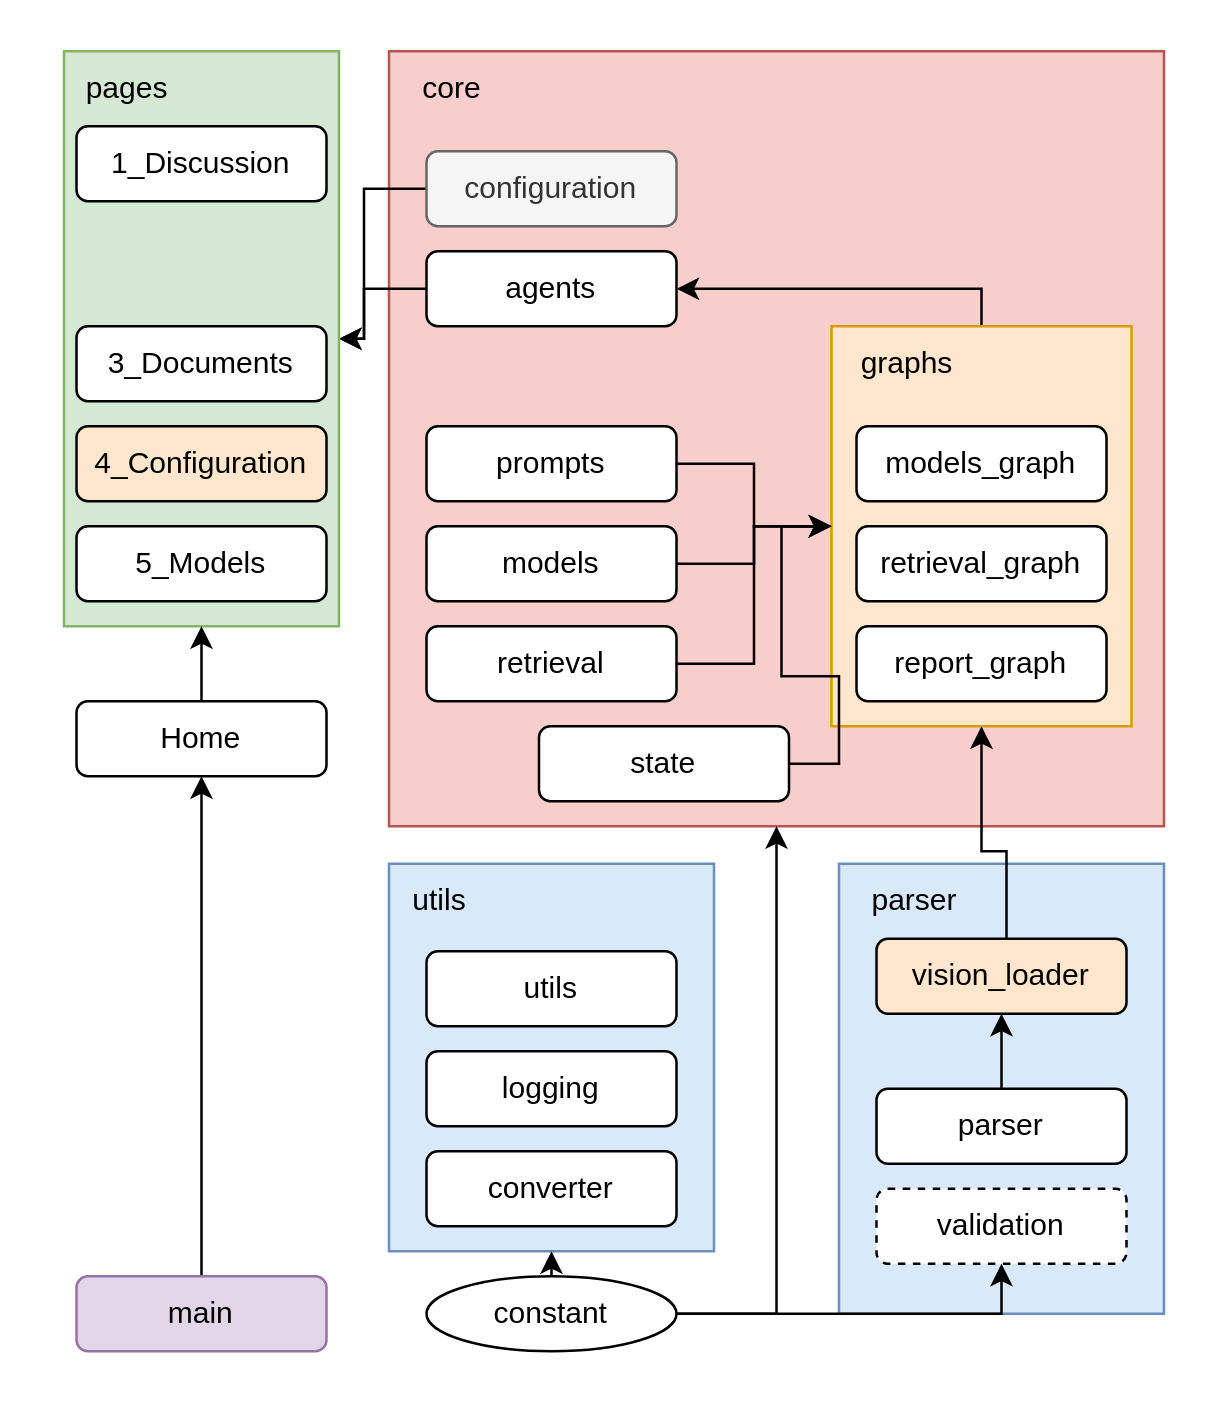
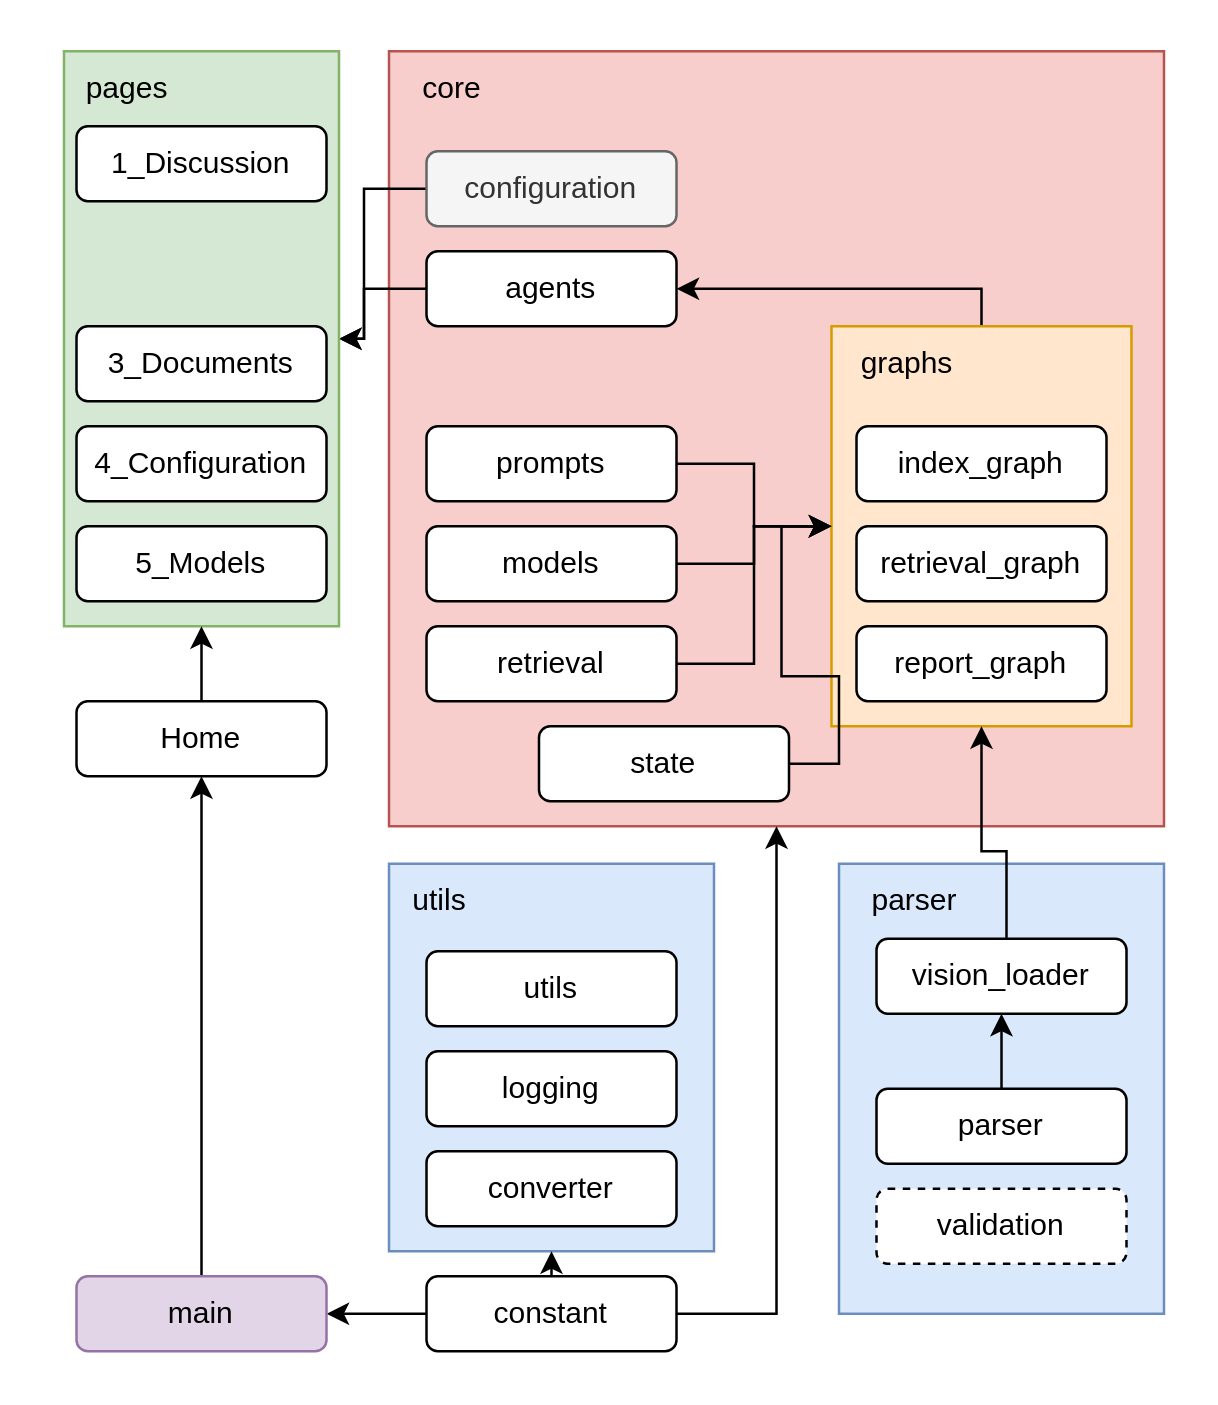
(201, 464) -> (201, 464)
(981, 464) -> (981, 464)
(1001, 976) -> (1001, 976)
(551, 1314) -> (551, 1314)
(906, 1314) -> (384, 1314)
